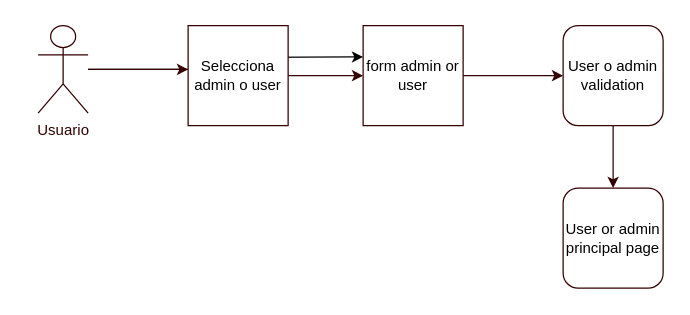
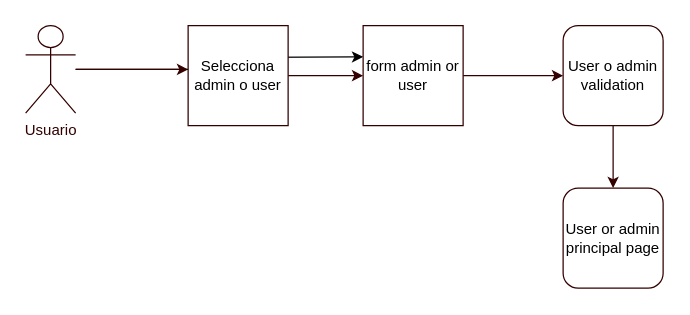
(63, 69) -> (51, 69)
